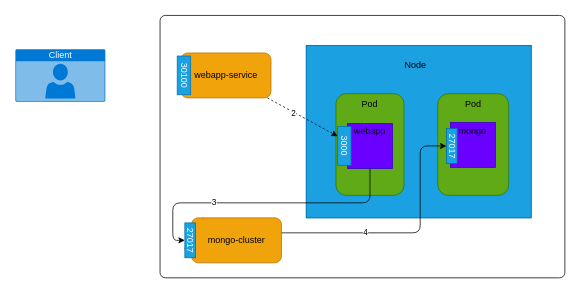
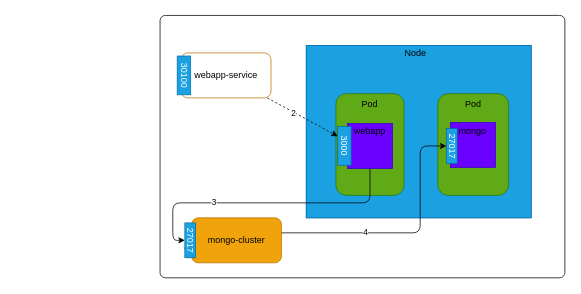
(416, 65) -> (416, 53)
(60, 75) -> none
(226, 75) -> (226, 75)
